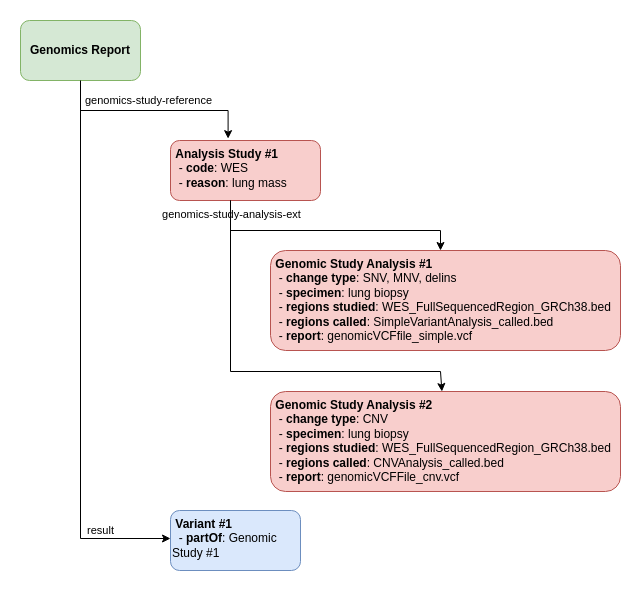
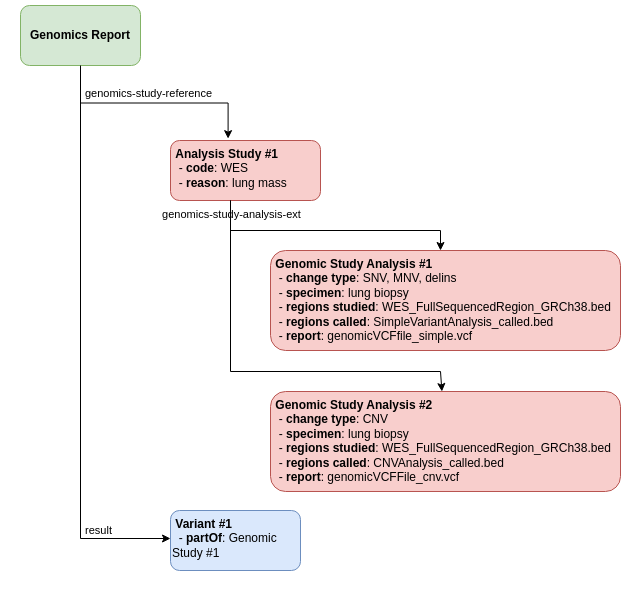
(81, 51) -> (81, 36)
